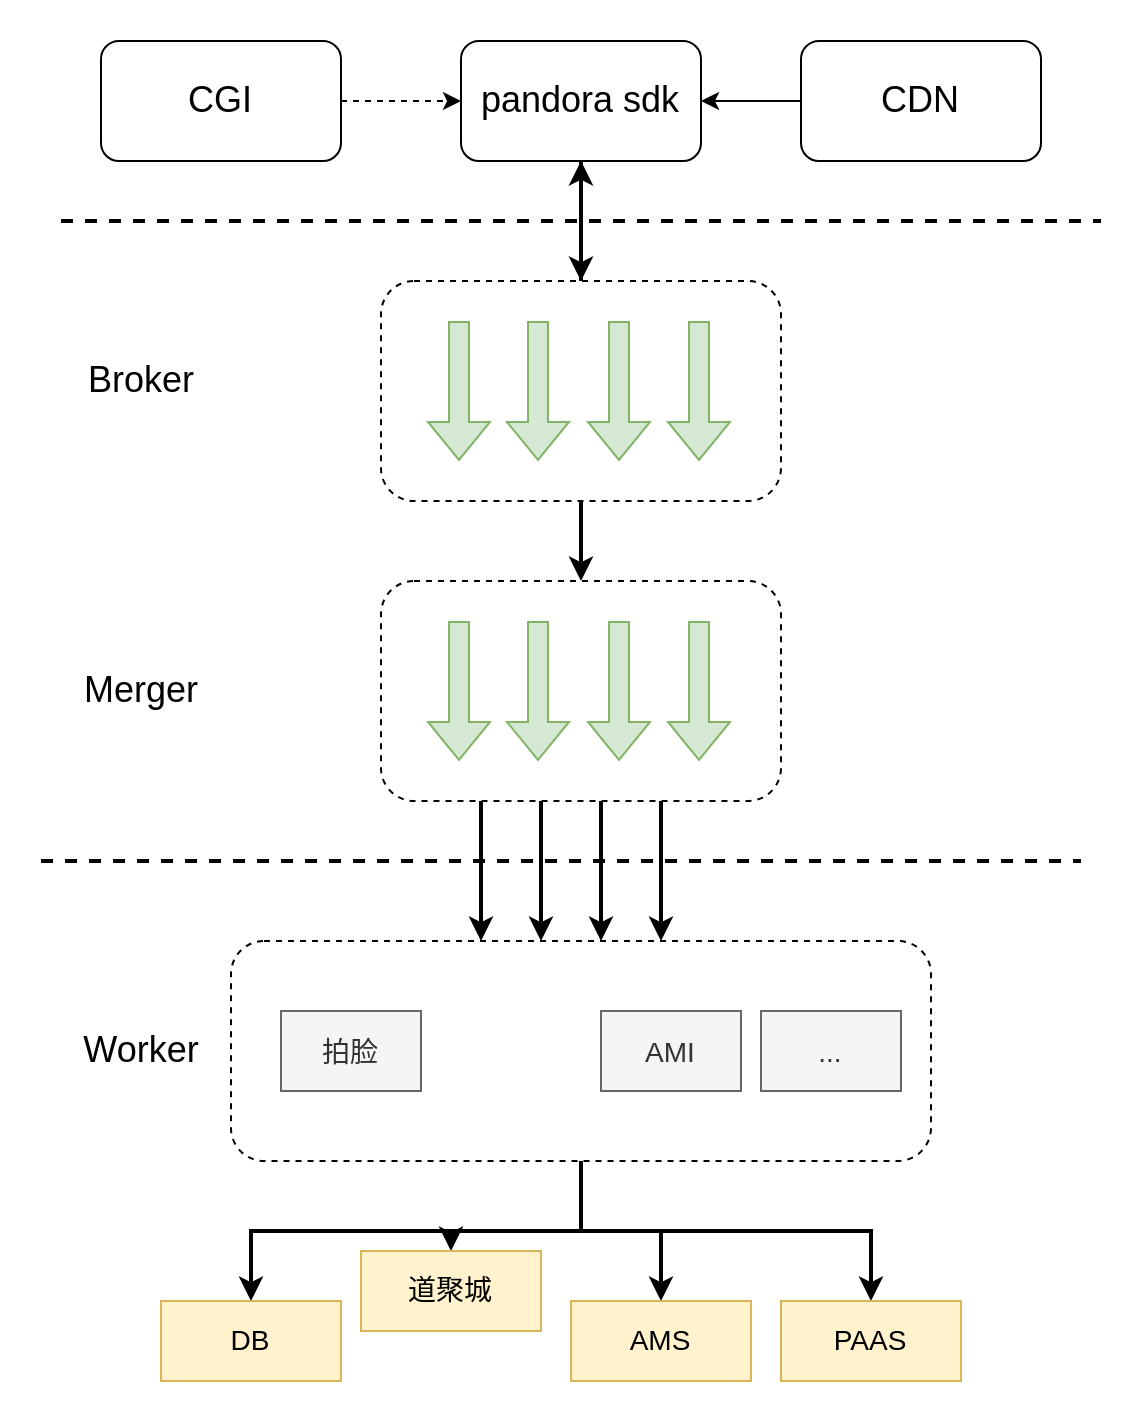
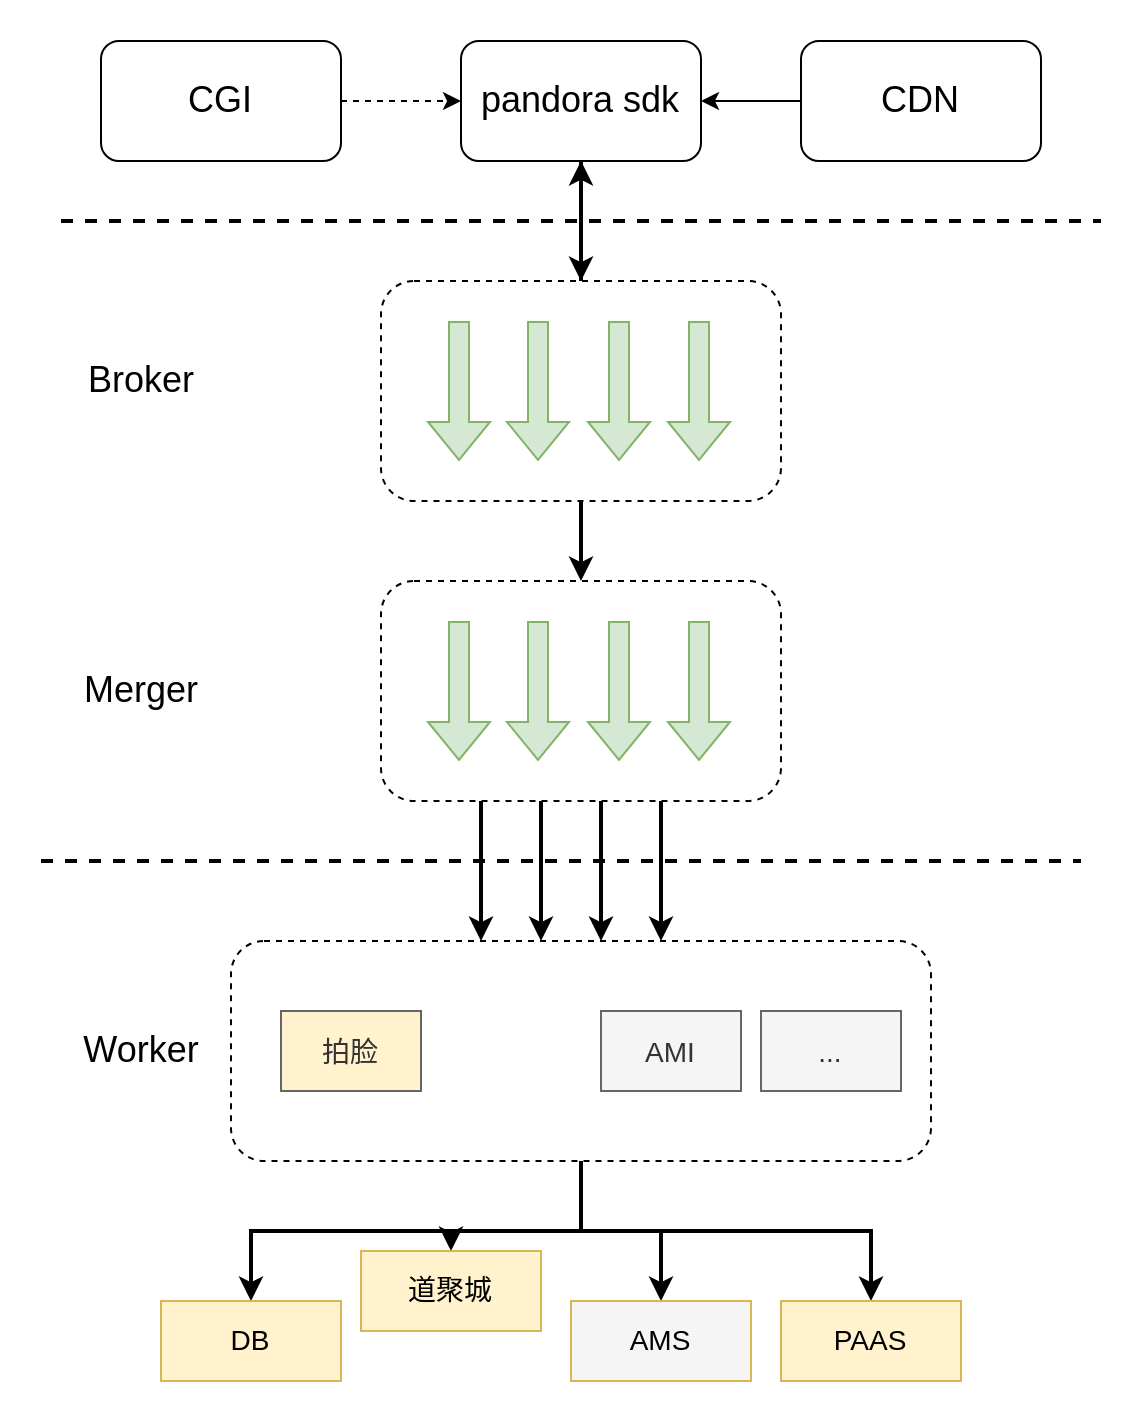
(351, 1051) -> (351, 1051)
(661, 1341) -> (661, 1341)
